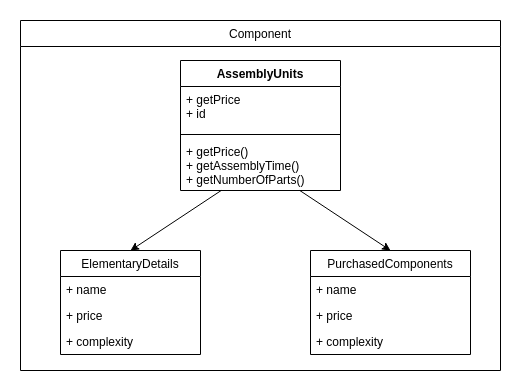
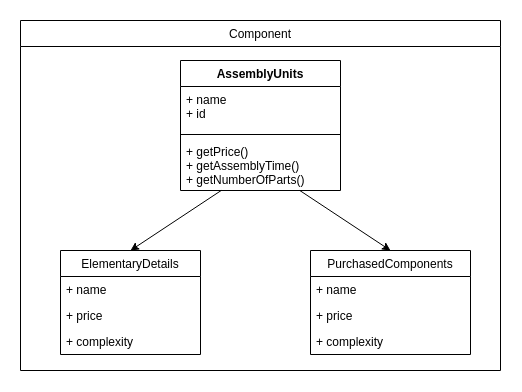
(216, 100) -> (205, 100)
